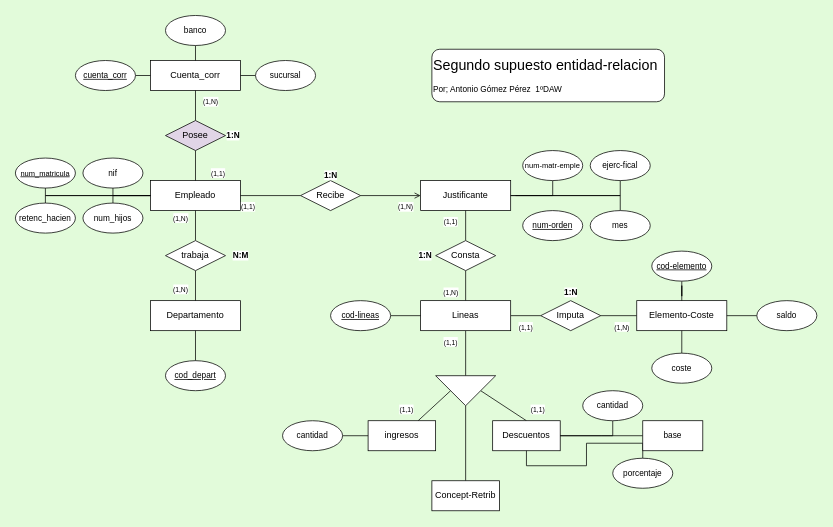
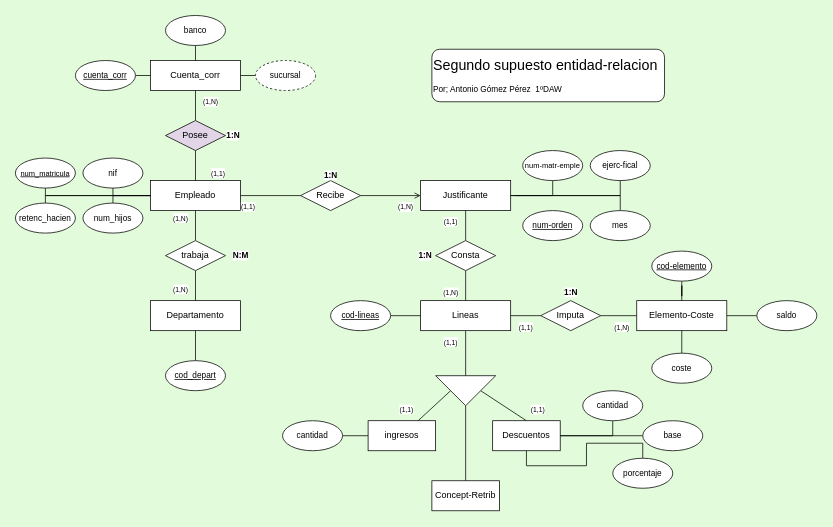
(285, 75) -> (285, 75)
(672, 435) -> (672, 435)
